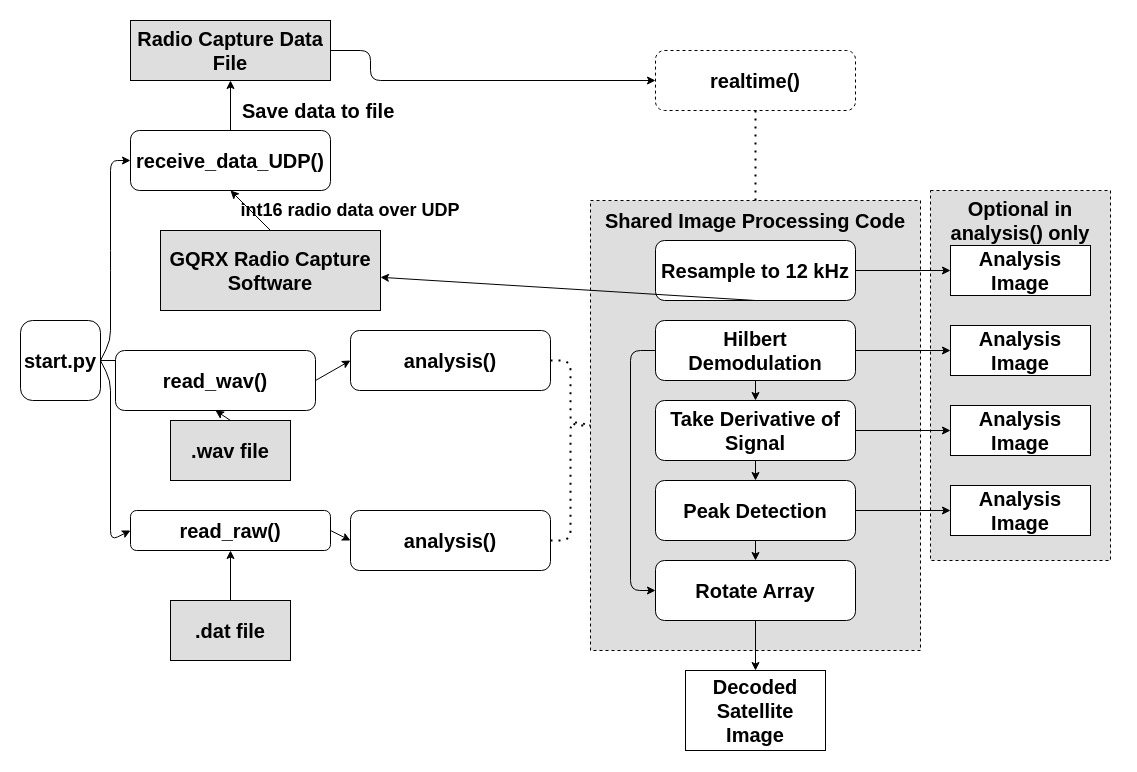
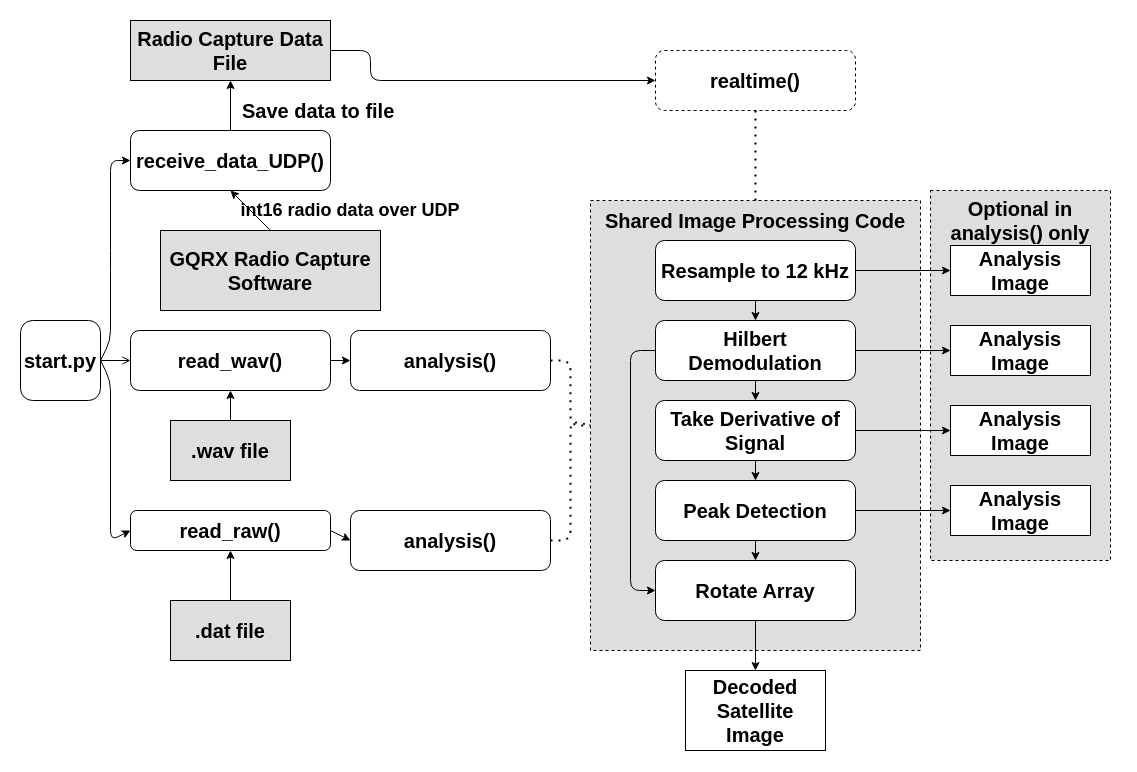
(572, 289) -> (756, 307)
(216, 381) -> (231, 361)
